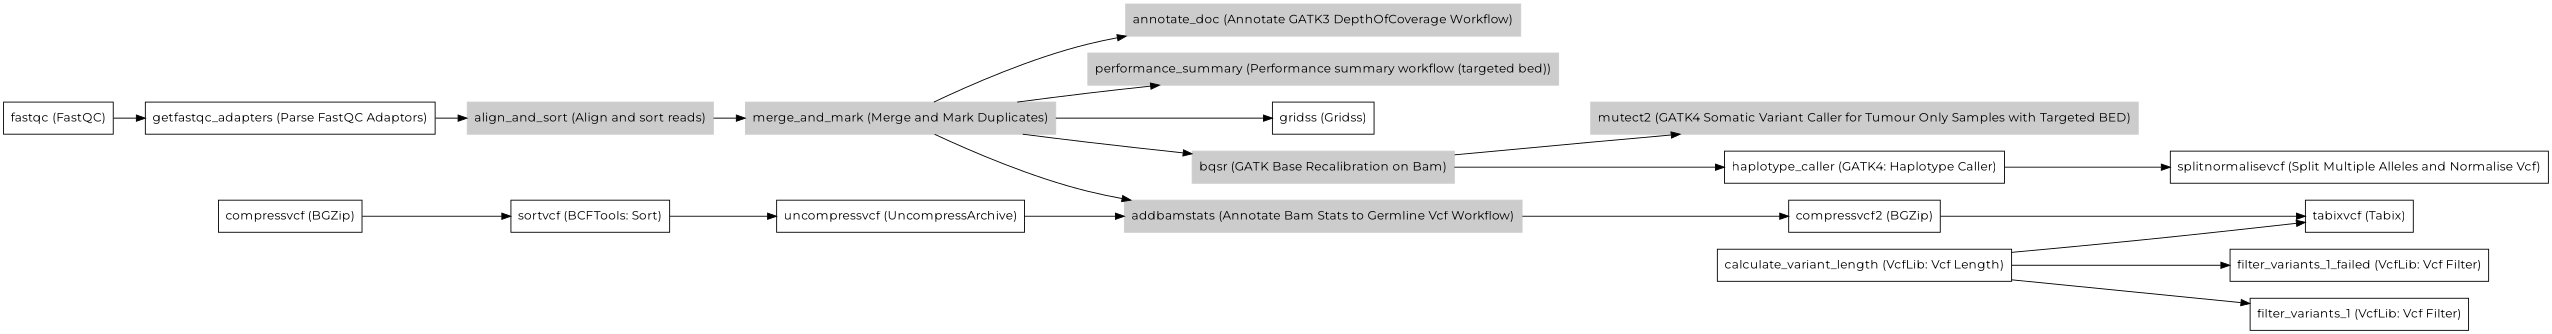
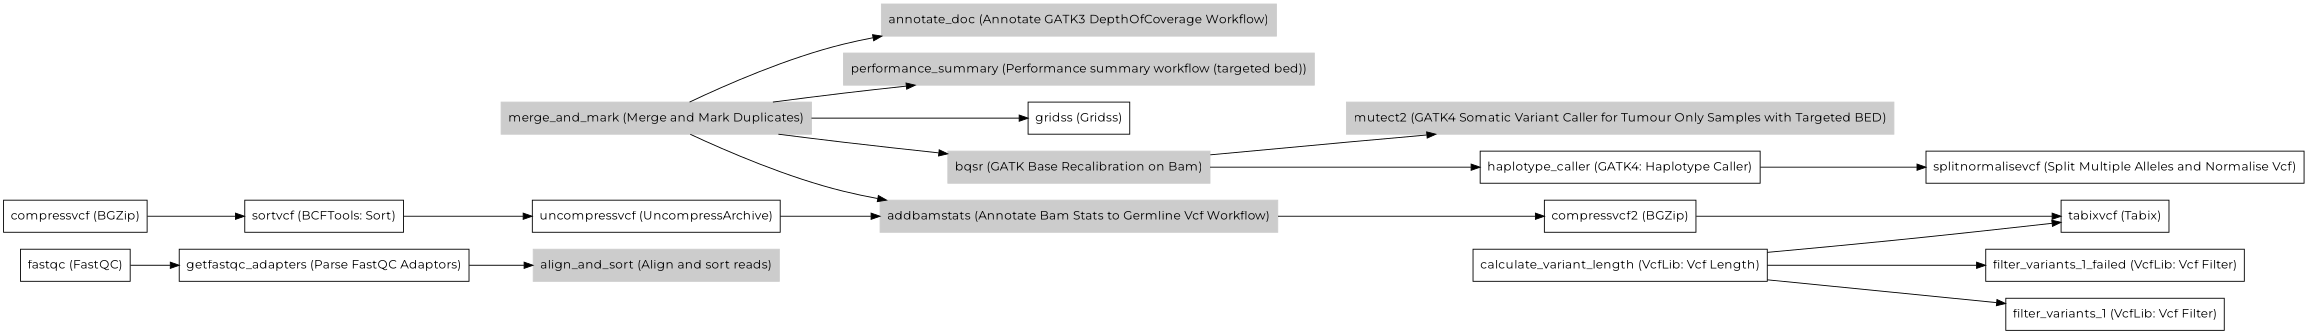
(725, 118) -> none
